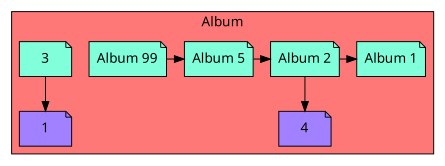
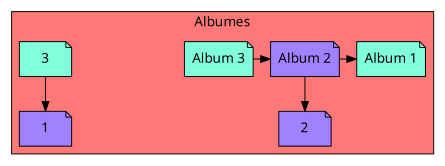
(223, 23) -> (223, 23)
(128, 59) -> none
(219, 59) -> (219, 59)
(305, 59) -> (305, 59)
(305, 129) -> (305, 129)
